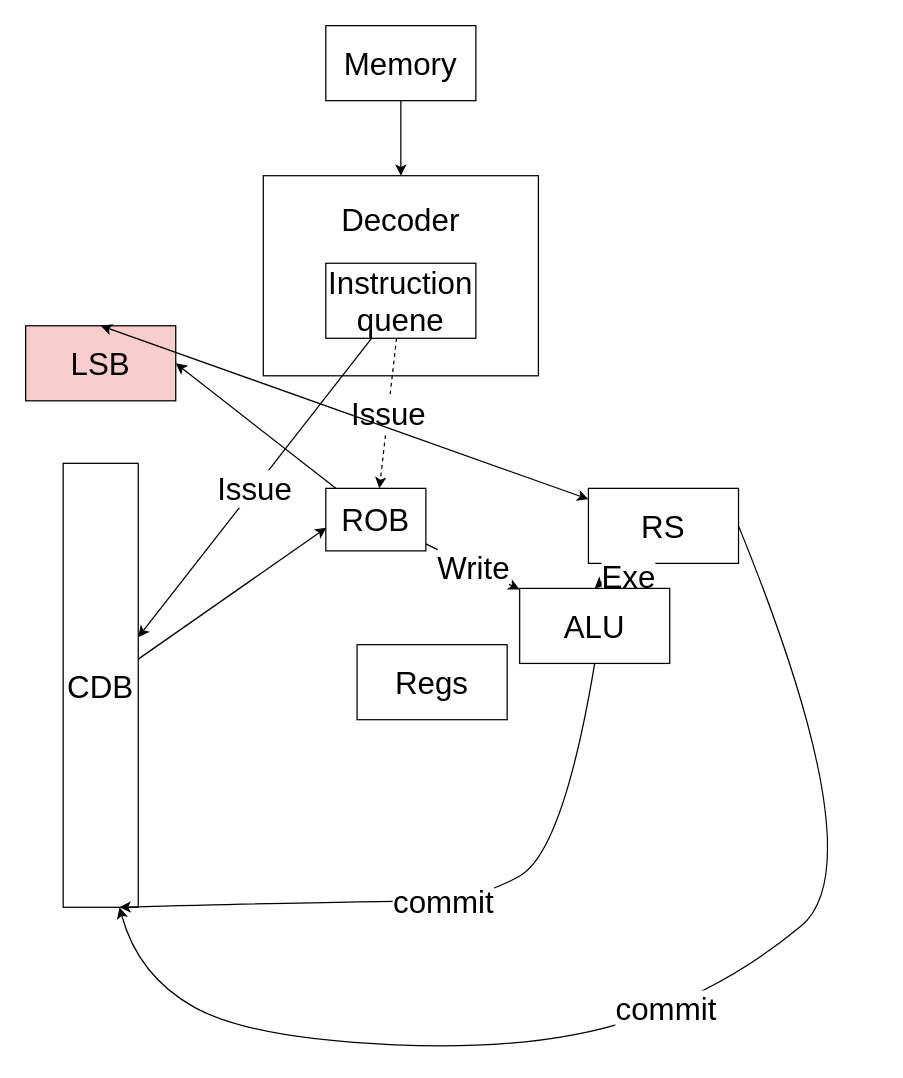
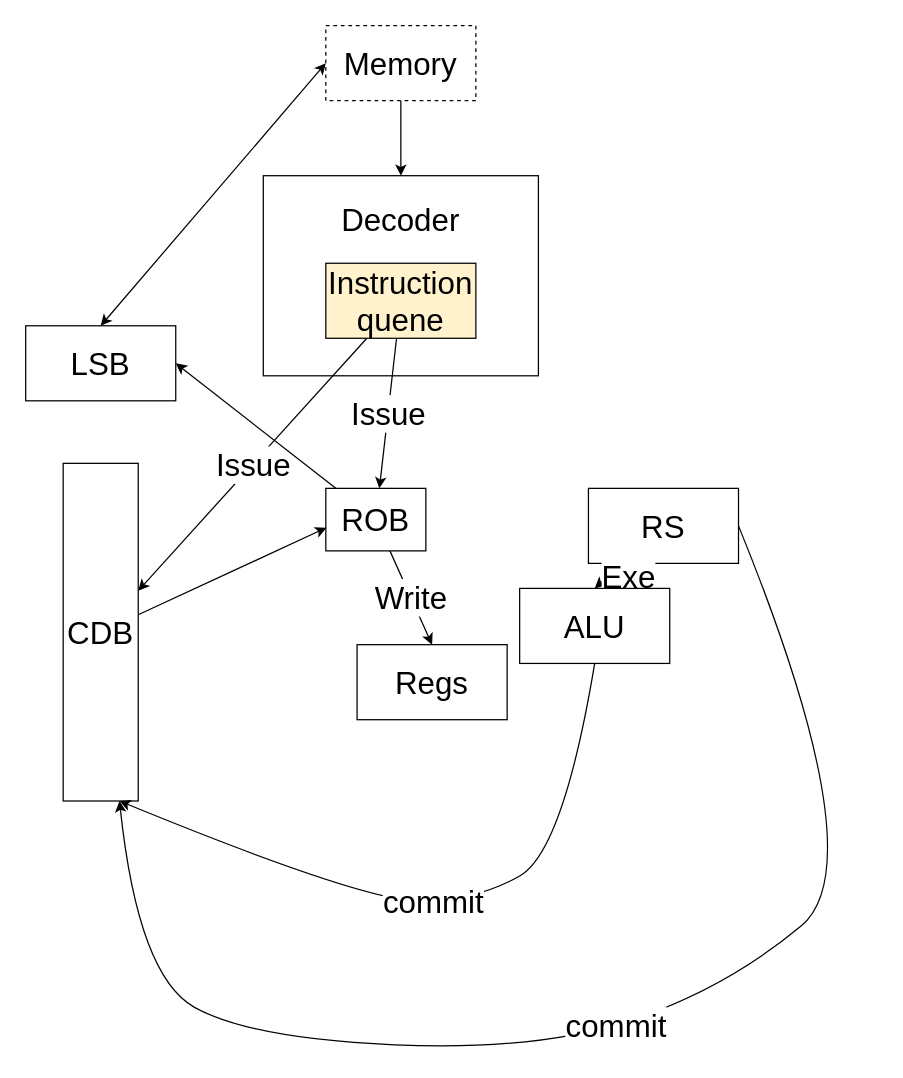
(401, 63) -> (401, 63)
(401, 301) -> (401, 301)
(101, 363) -> (101, 363)
(344, 412) -> (213, 195)
(383, 451) -> (383, 451)
(480, 570) -> (400, 574)
(101, 685) -> (101, 632)
